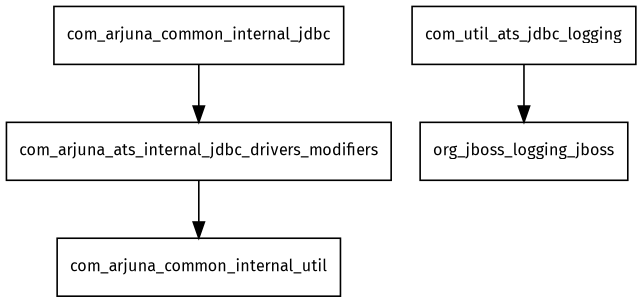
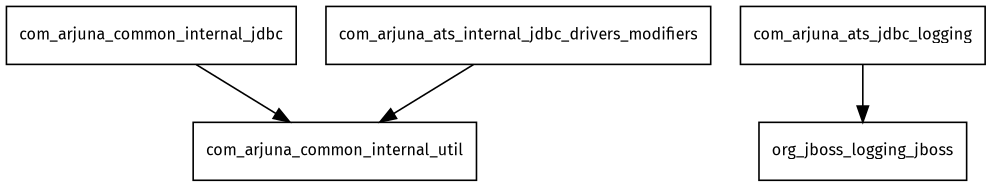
(524, 35) -> (863, 35)
(199, 85) -> (236, 89)
